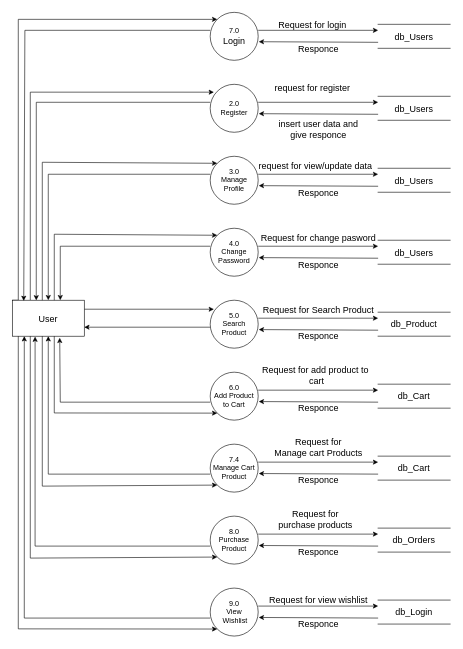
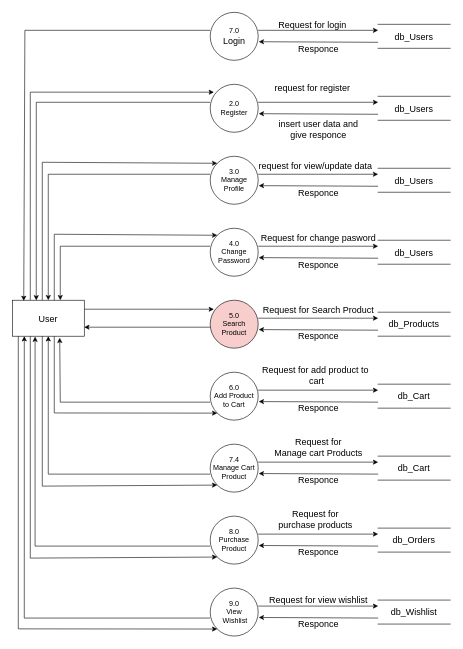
(114, 19) -> none
(234, 324) -> (234, 324)
(414, 324) -> (414, 324)
(414, 612) -> (414, 612)
